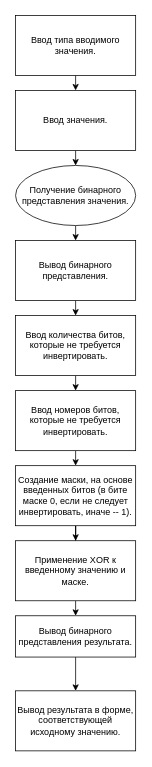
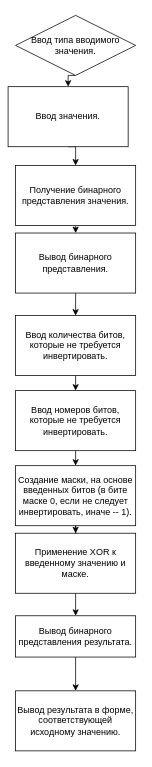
(75, 45) -> (75, 45)
(75, 120) -> (68, 117)
(75, 195) -> (75, 195)
(75, 270) -> (75, 263)
(75, 570) -> (75, 563)
